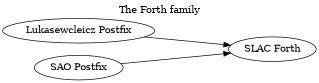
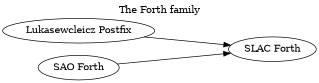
(79, 68) -> (79, 68)
